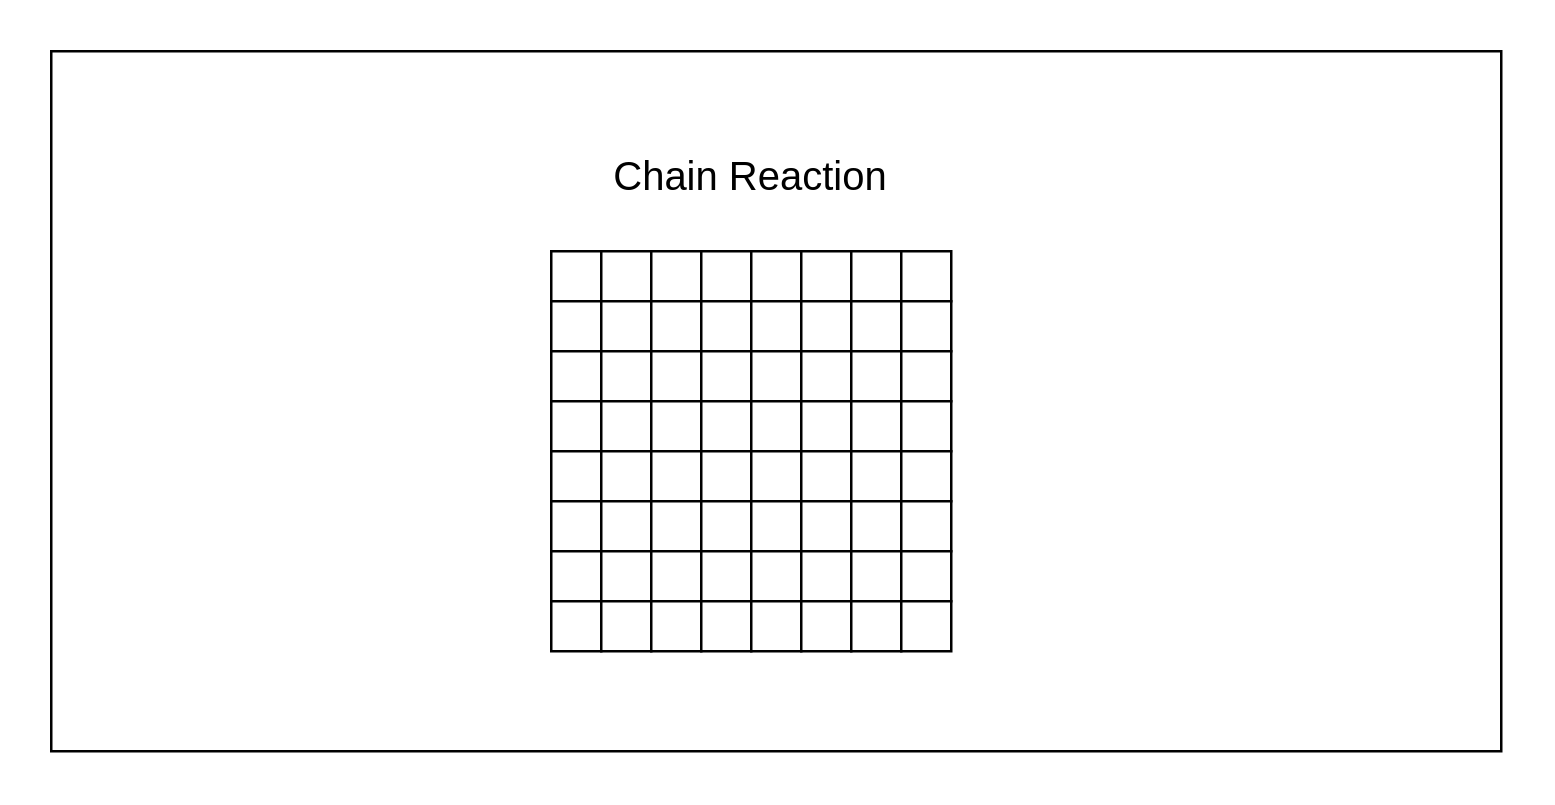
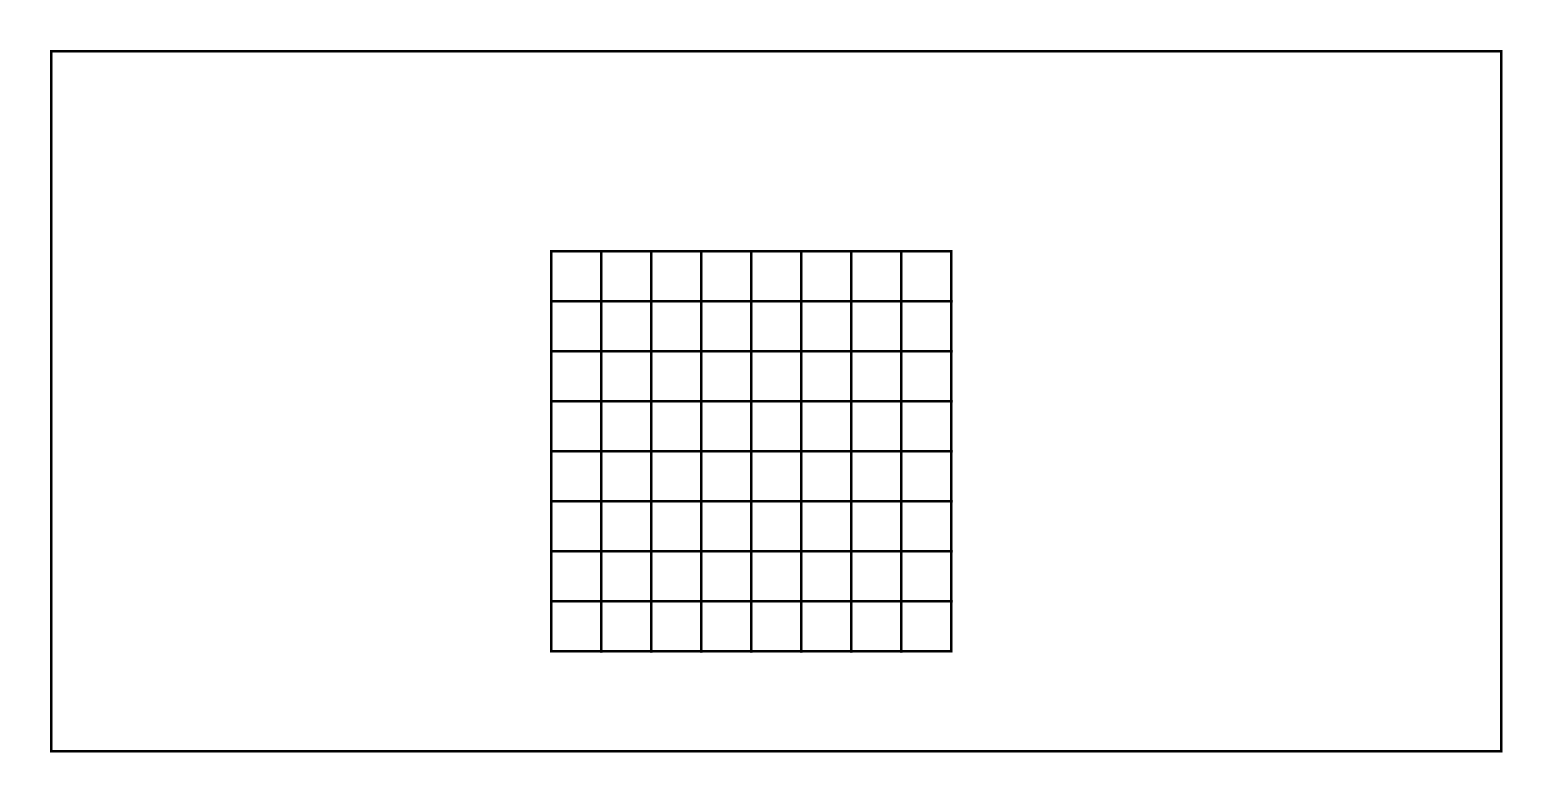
(751, 176) -> none
